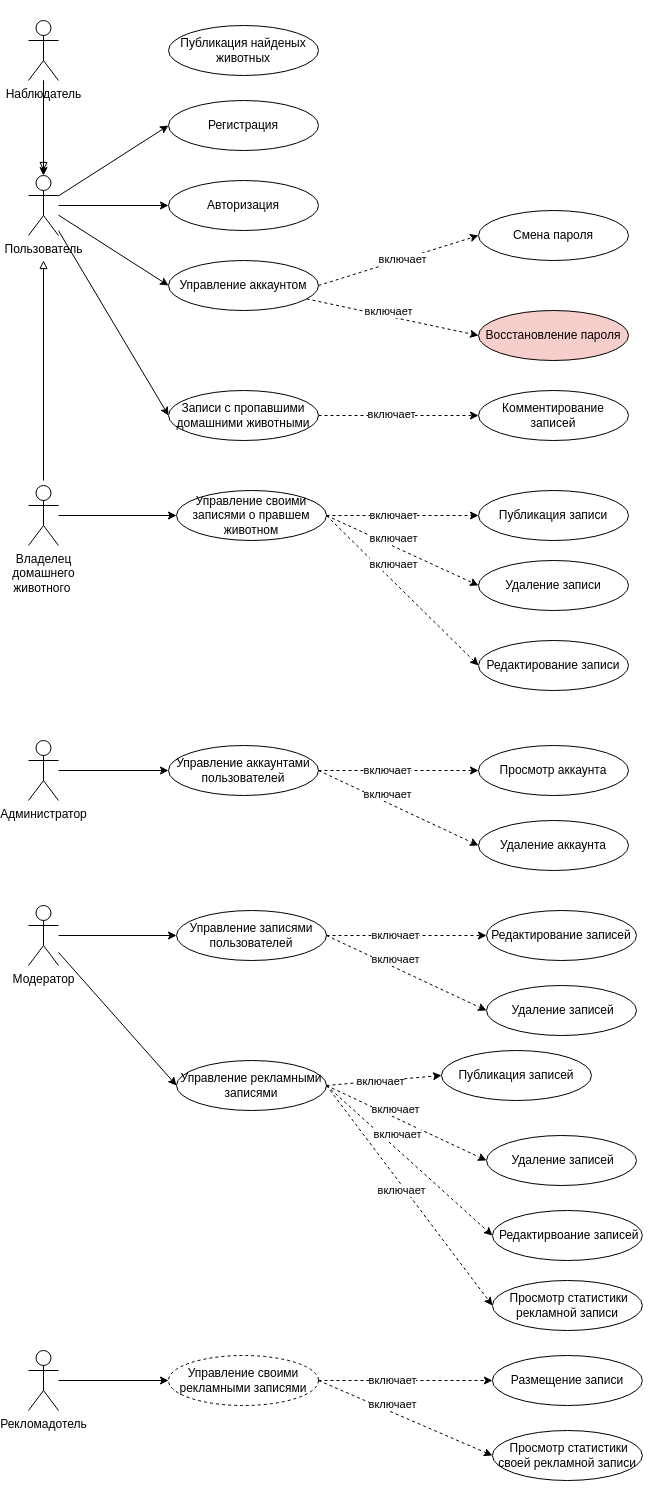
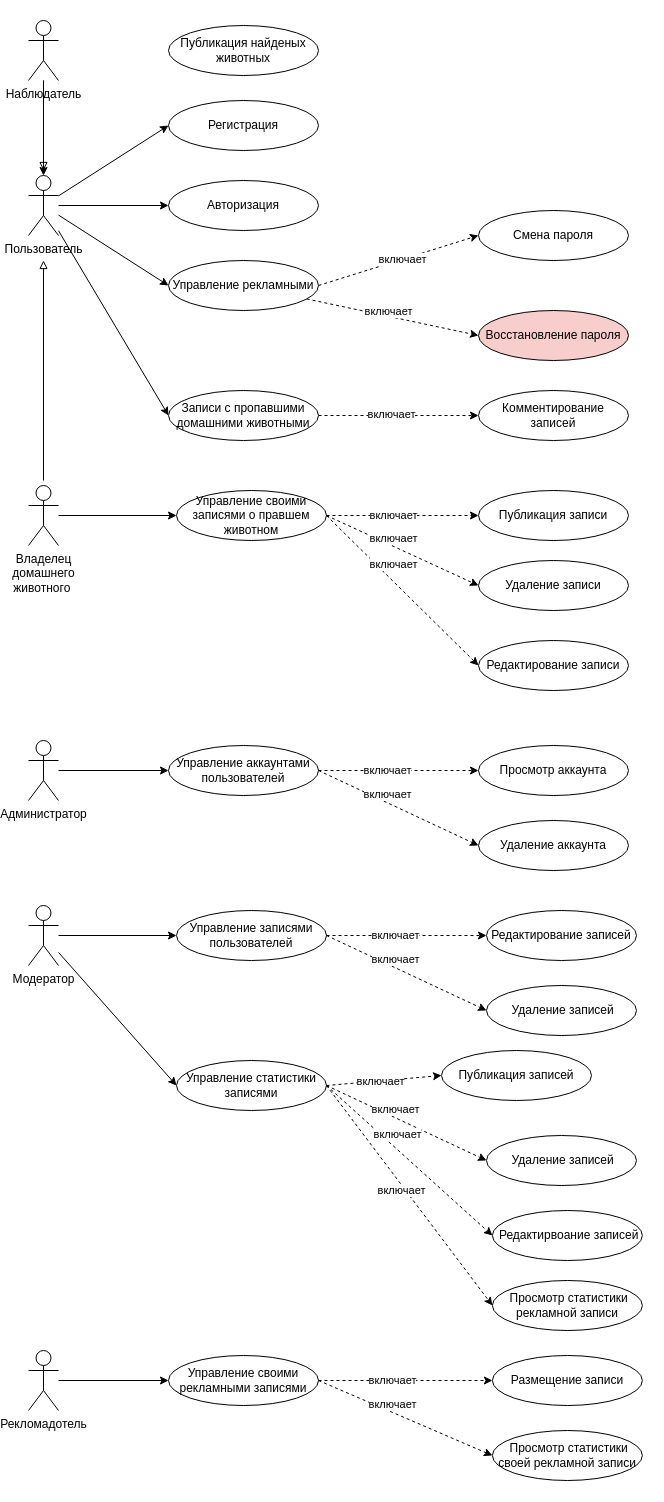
(244, 286) -> (244, 286)
(252, 1086) -> (252, 1086)
(244, 1381) -> (244, 1381)
